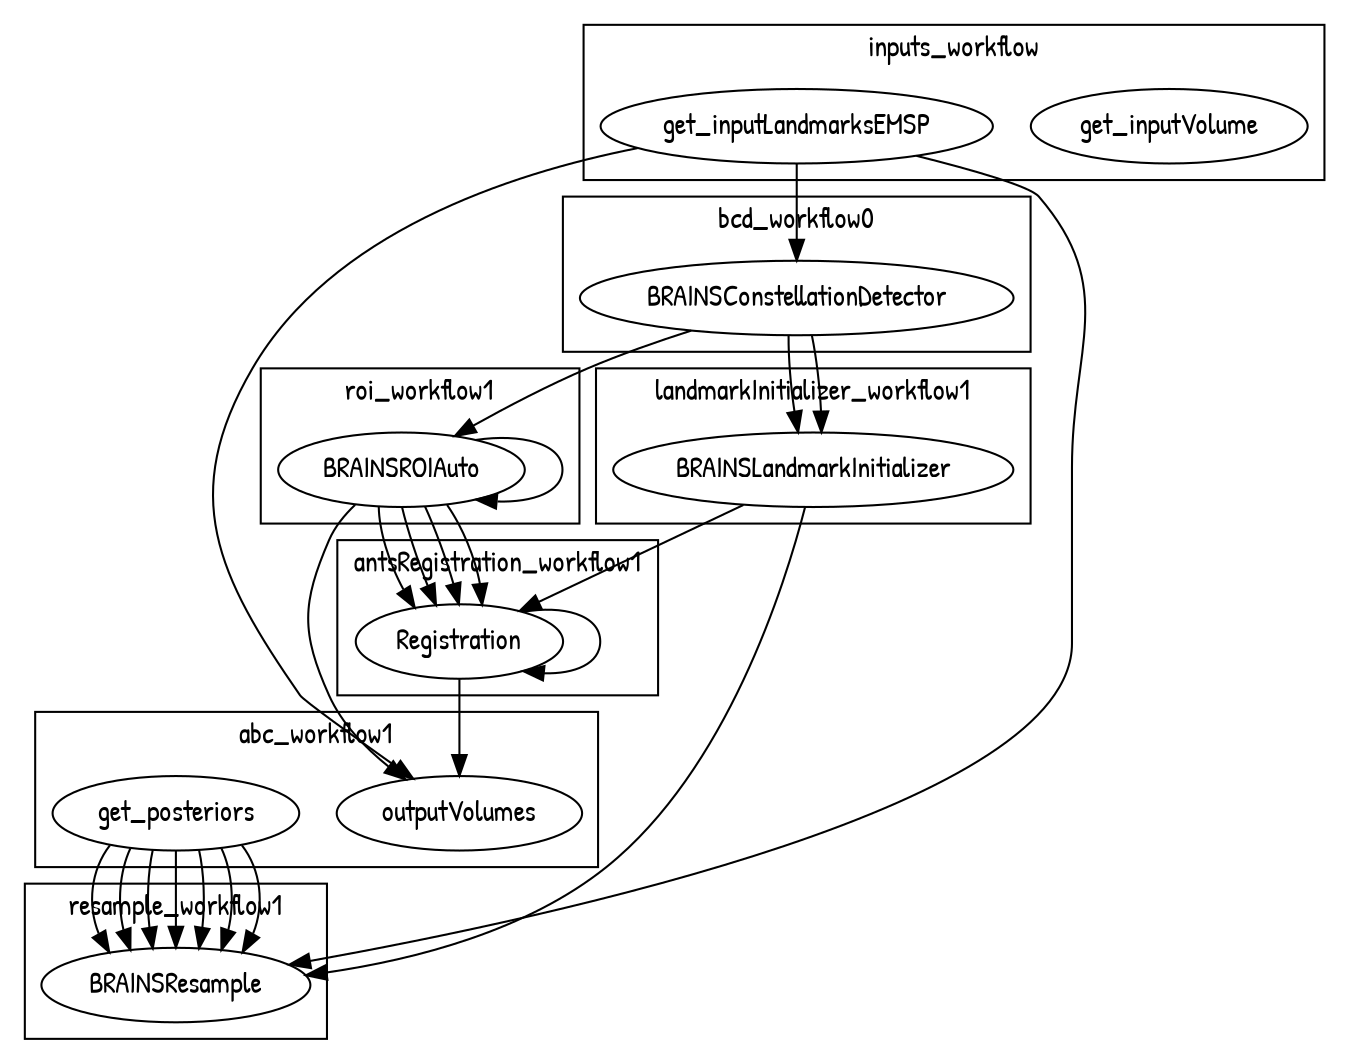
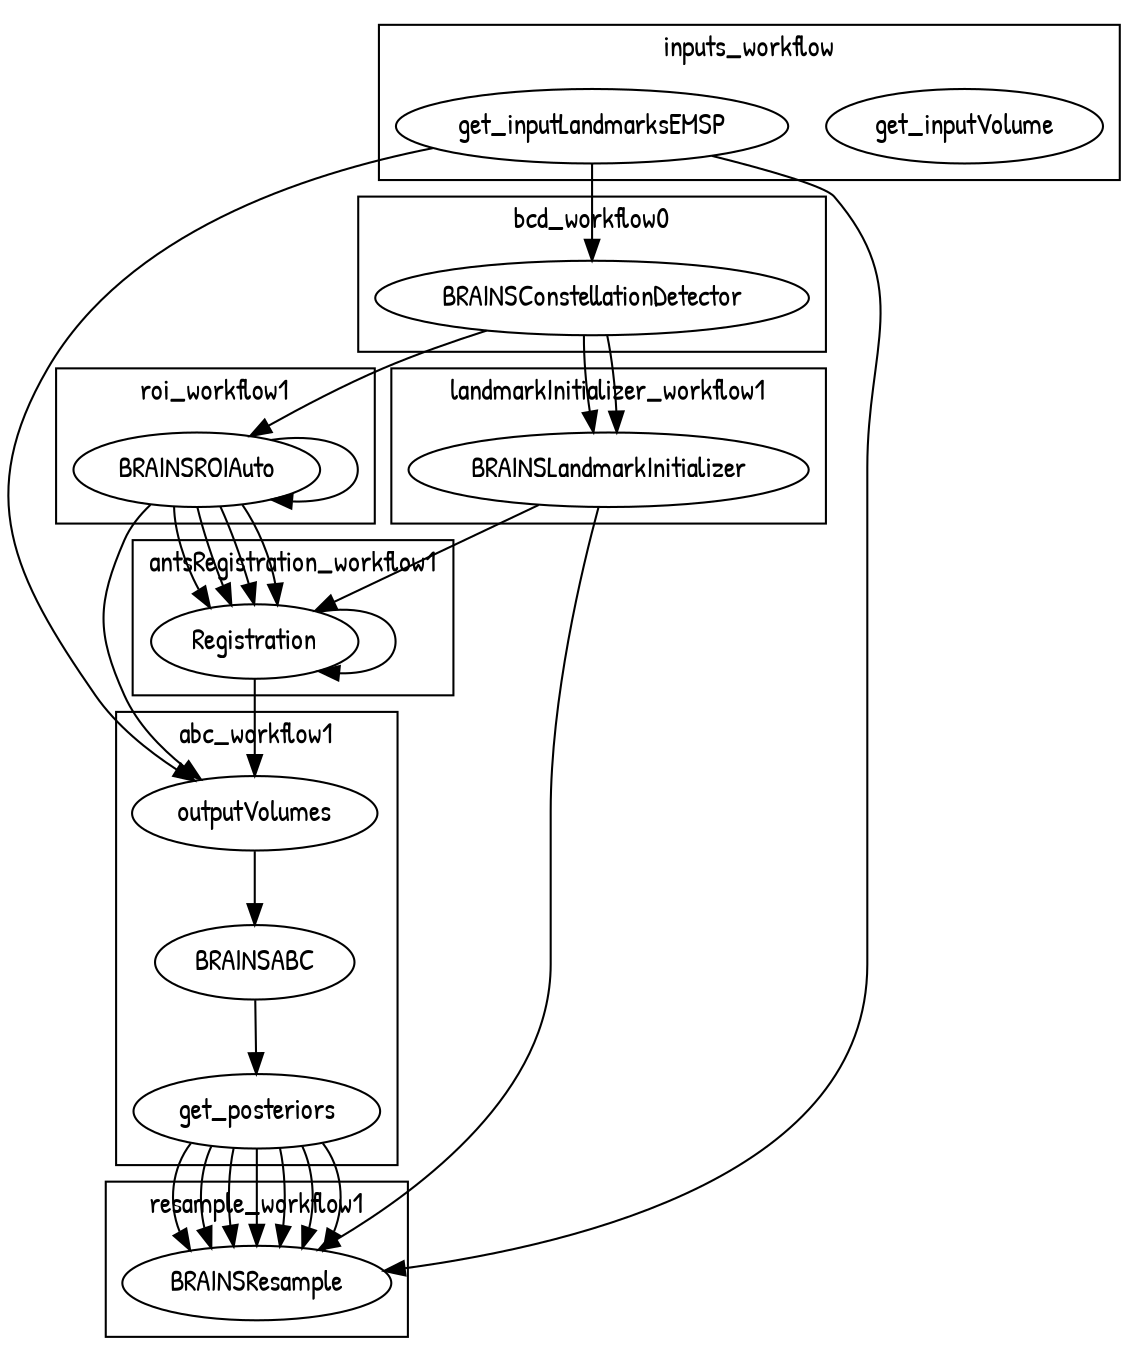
none -> (255, 962)
